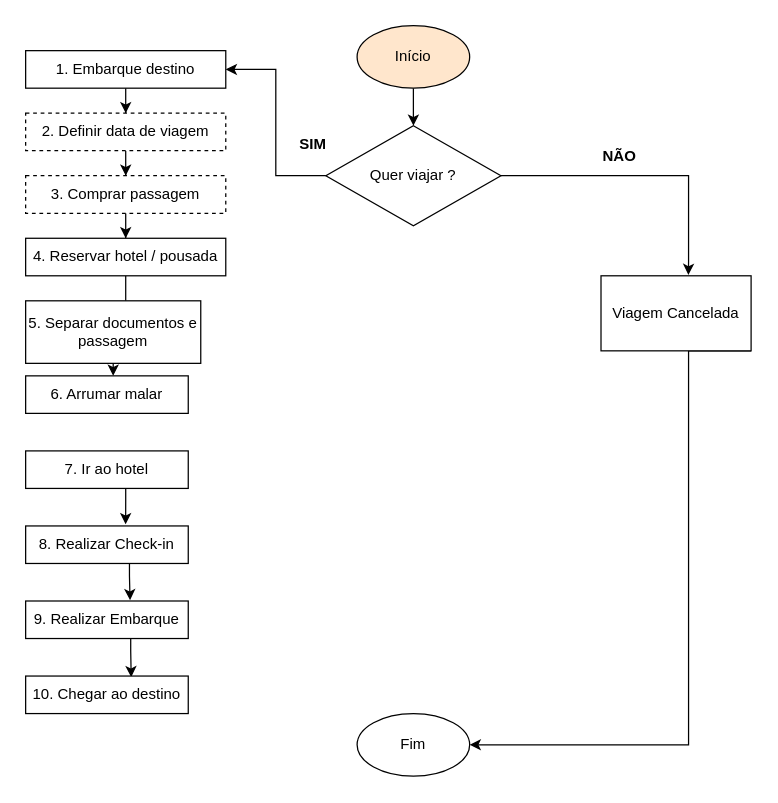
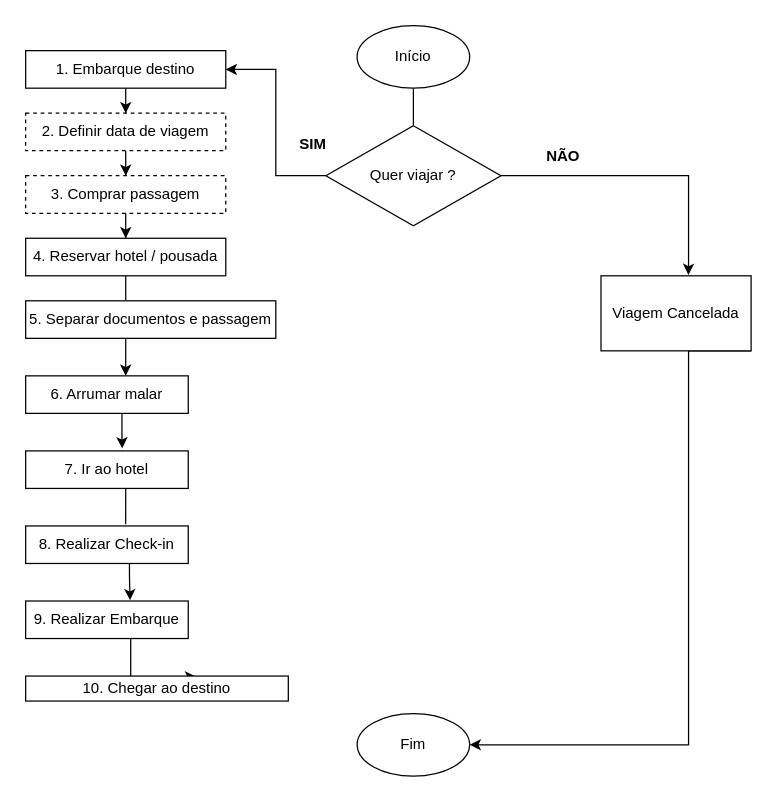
(413, 57) -> (413, 57)
(413, 116) -> (413, 119)
(619, 157) -> (563, 157)
(113, 332) -> (151, 319)
none -> (122, 426)
(126, 514) -> (126, 517)
(107, 694) -> (157, 688)
